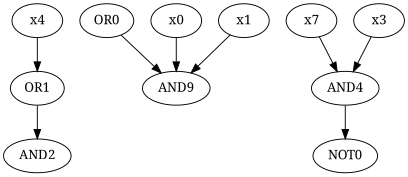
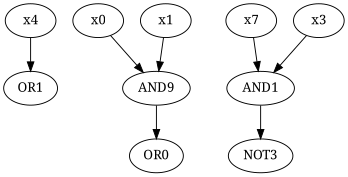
(138, 51) -> (156, 117)
(345, 88) -> (261, 88)
(37, 156) -> none
(345, 156) -> (261, 156)
